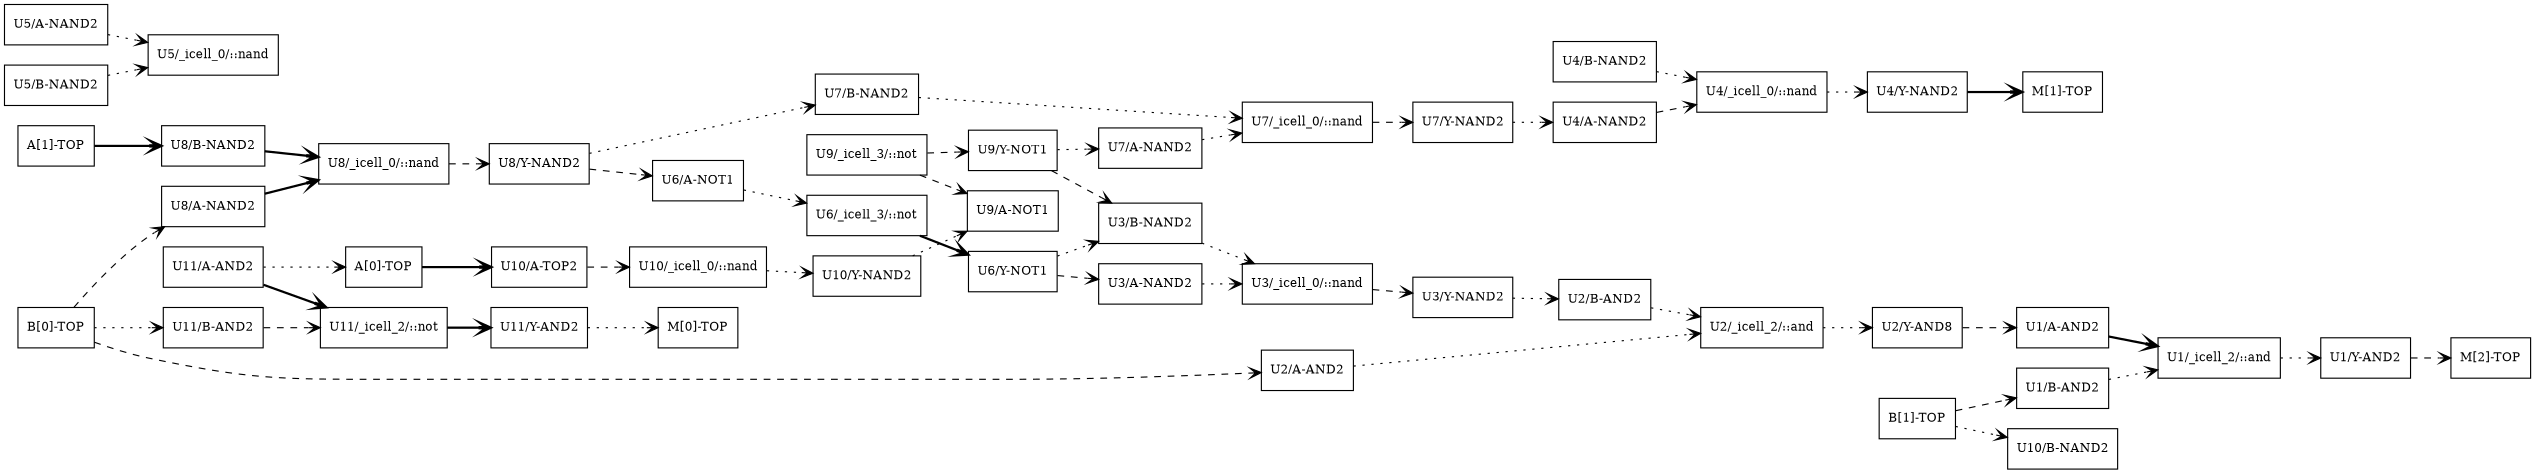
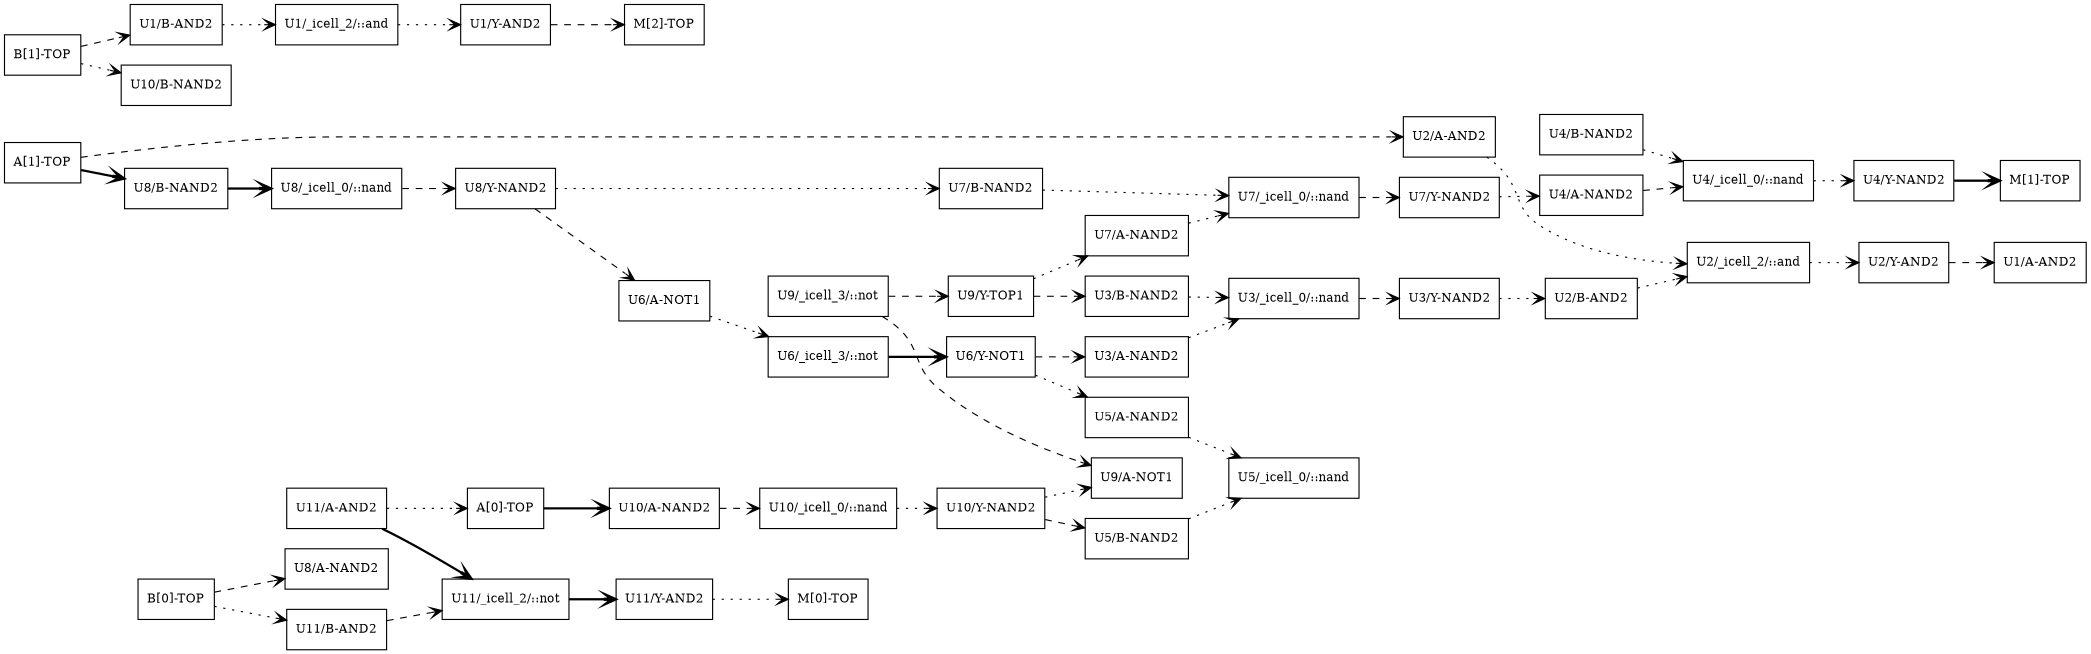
(1013, 150) -> (991, 296)
(286, 188) -> none
(1073, 251) -> (1056, 384)
(539, 267) -> (664, 508)
(1917, 328) -> (1904, 263)
(2128, 340) -> none
(670, 379) -> (736, 137)
none -> (1059, 523)
